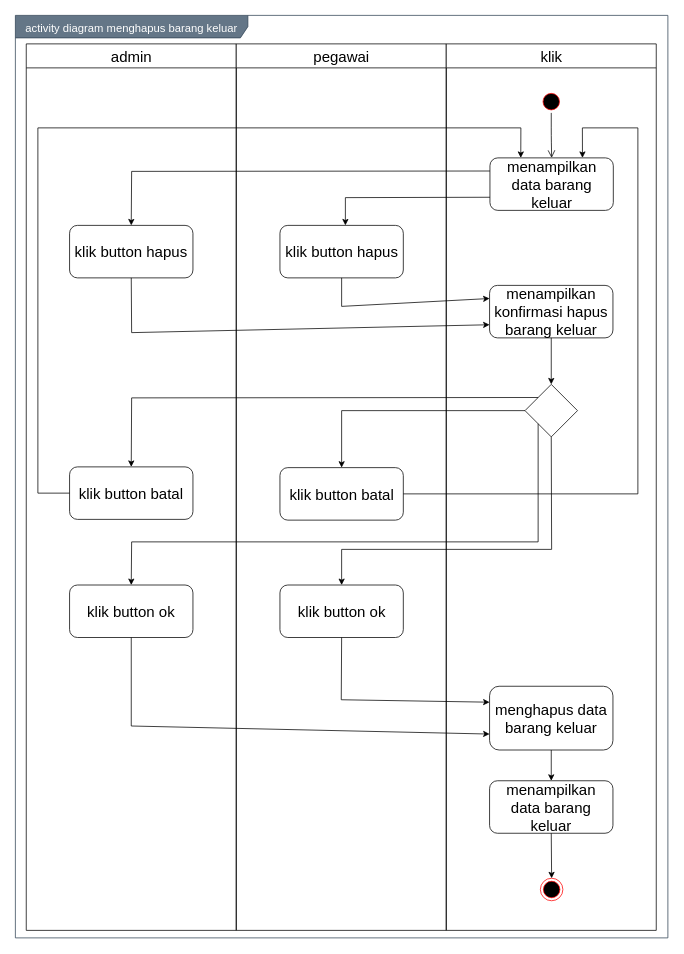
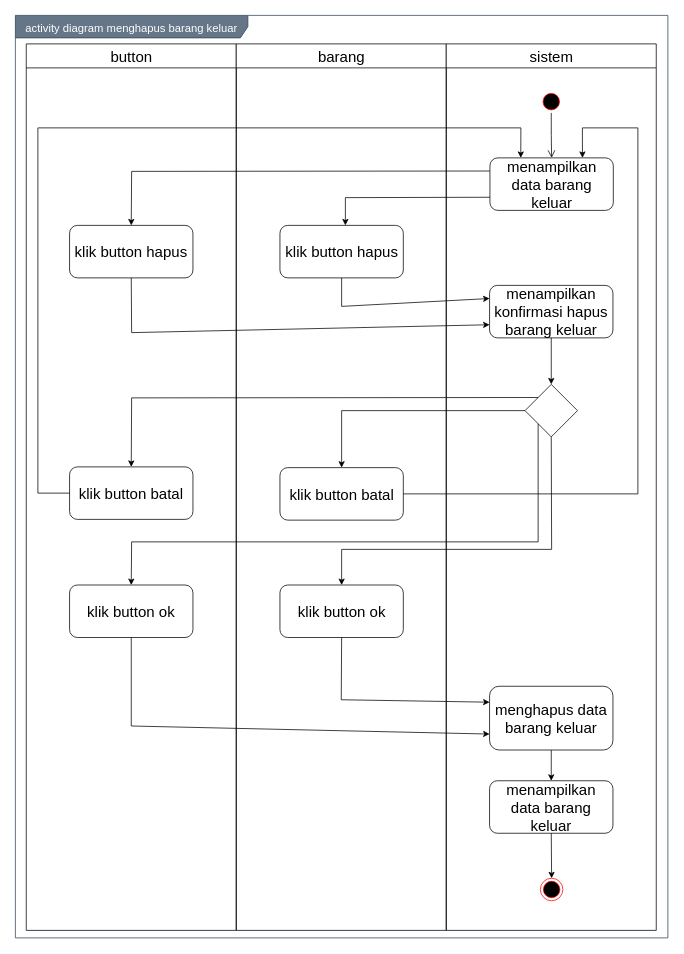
(132, 56) -> (132, 56)
(342, 56) -> (342, 56)
(552, 56) -> (552, 56)
